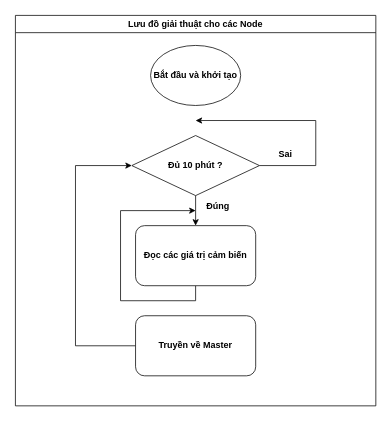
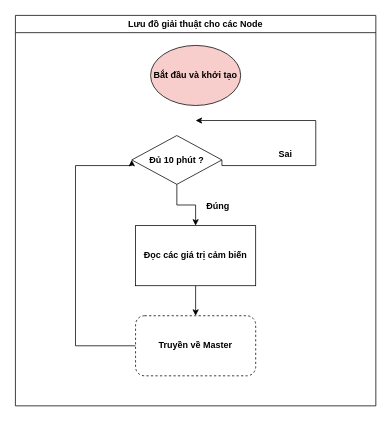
(195, 75) -> (195, 75)
(195, 165) -> (177, 160)
(195, 255) -> (195, 255)
(120, 259) -> (195, 305)
(195, 345) -> (195, 345)
